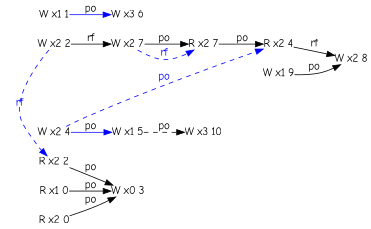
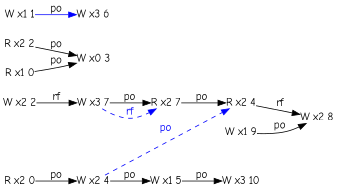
(128, 44) -> (93, 103)
(21, 100) -> none
(87, 132) -> (126, 181)
(160, 132) -> (198, 181)
(90, 209) -> (52, 181)
